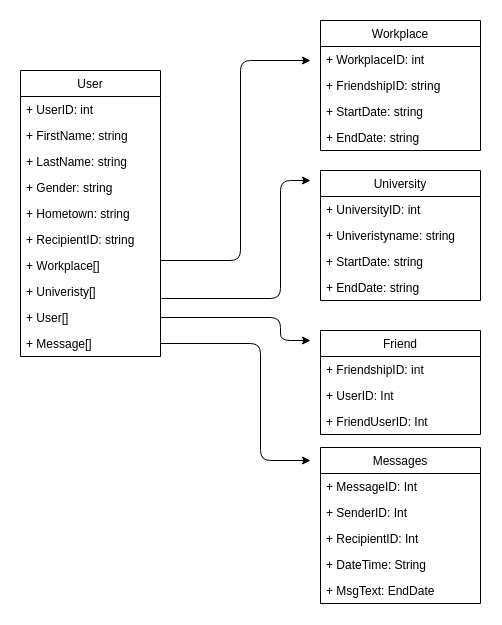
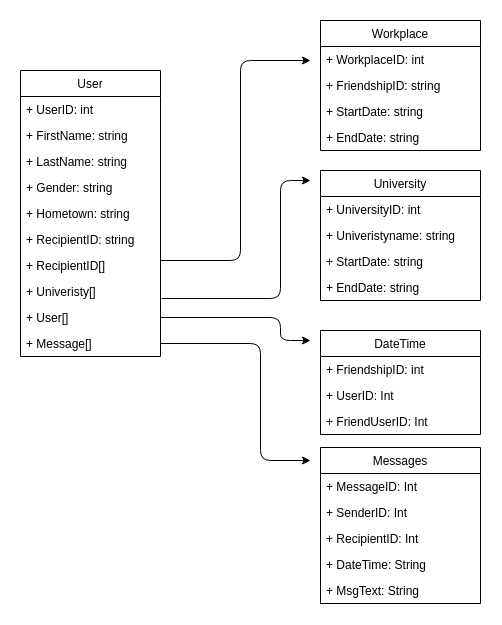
(67, 266) -> (72, 266)
(400, 344) -> (400, 344)
(382, 591) -> (377, 591)
